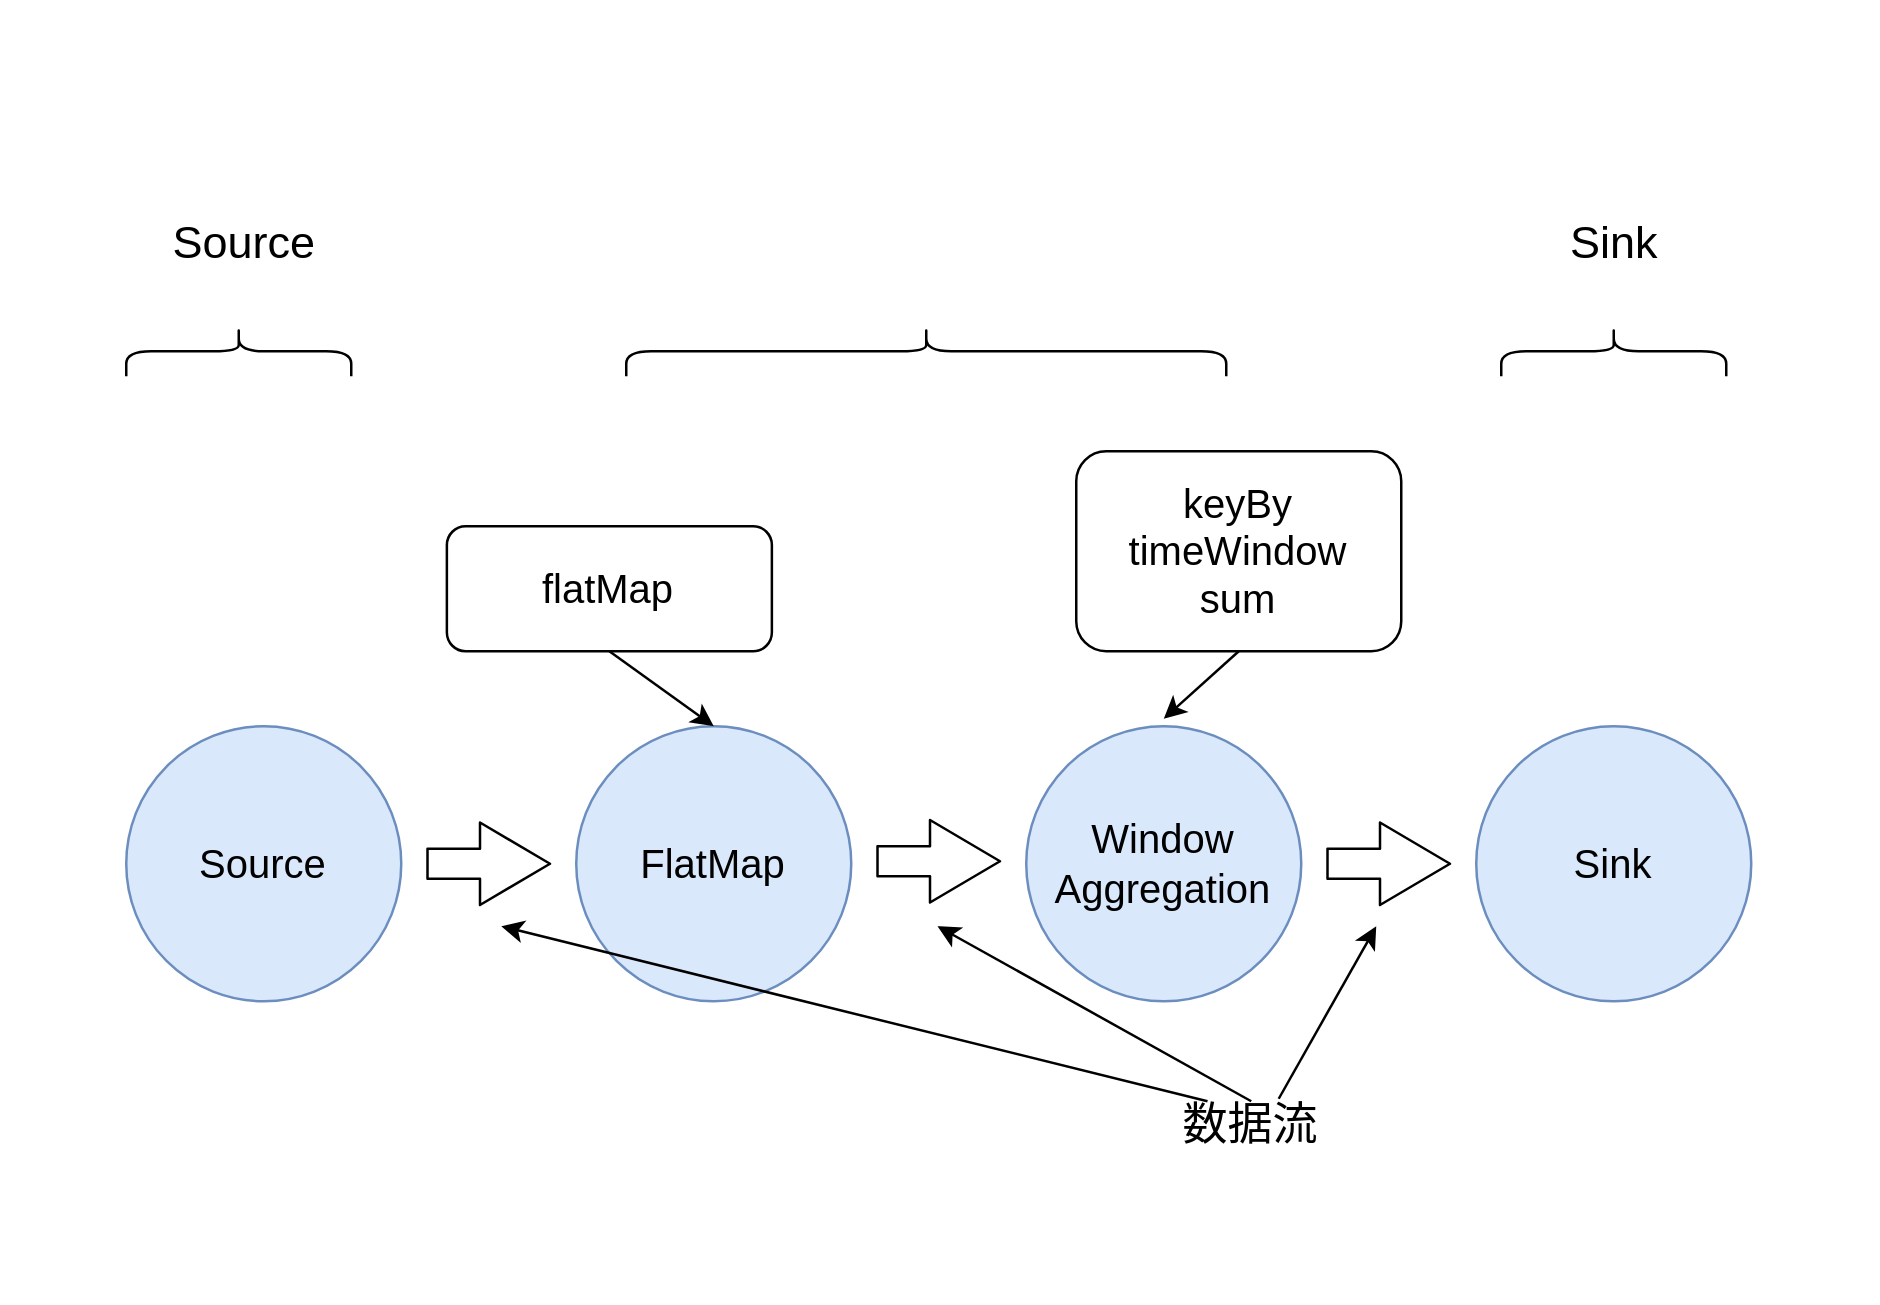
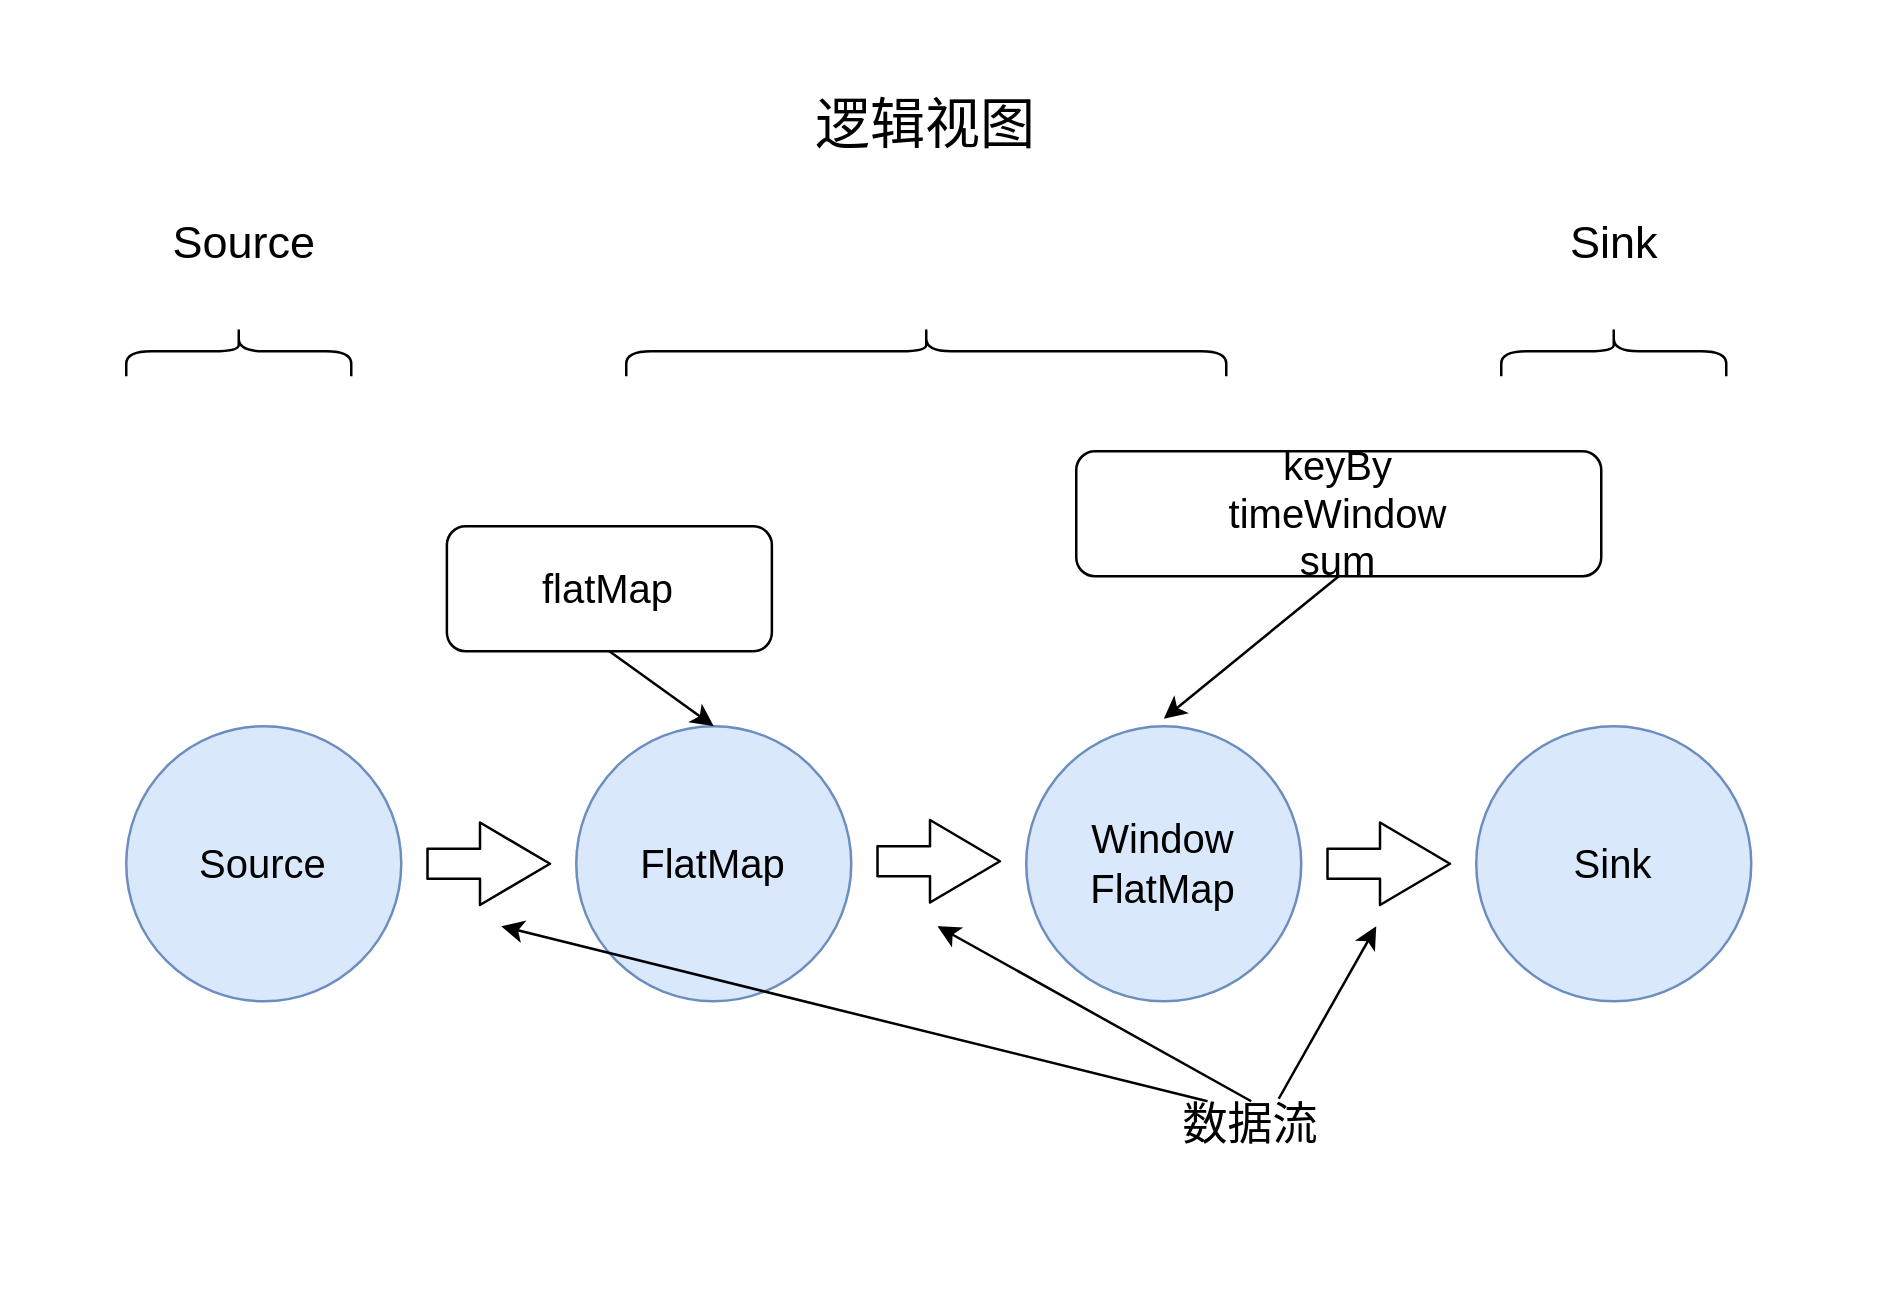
none -> (926, 126)
(1239, 551) -> (1339, 514)
(1164, 864) -> (1164, 864)
